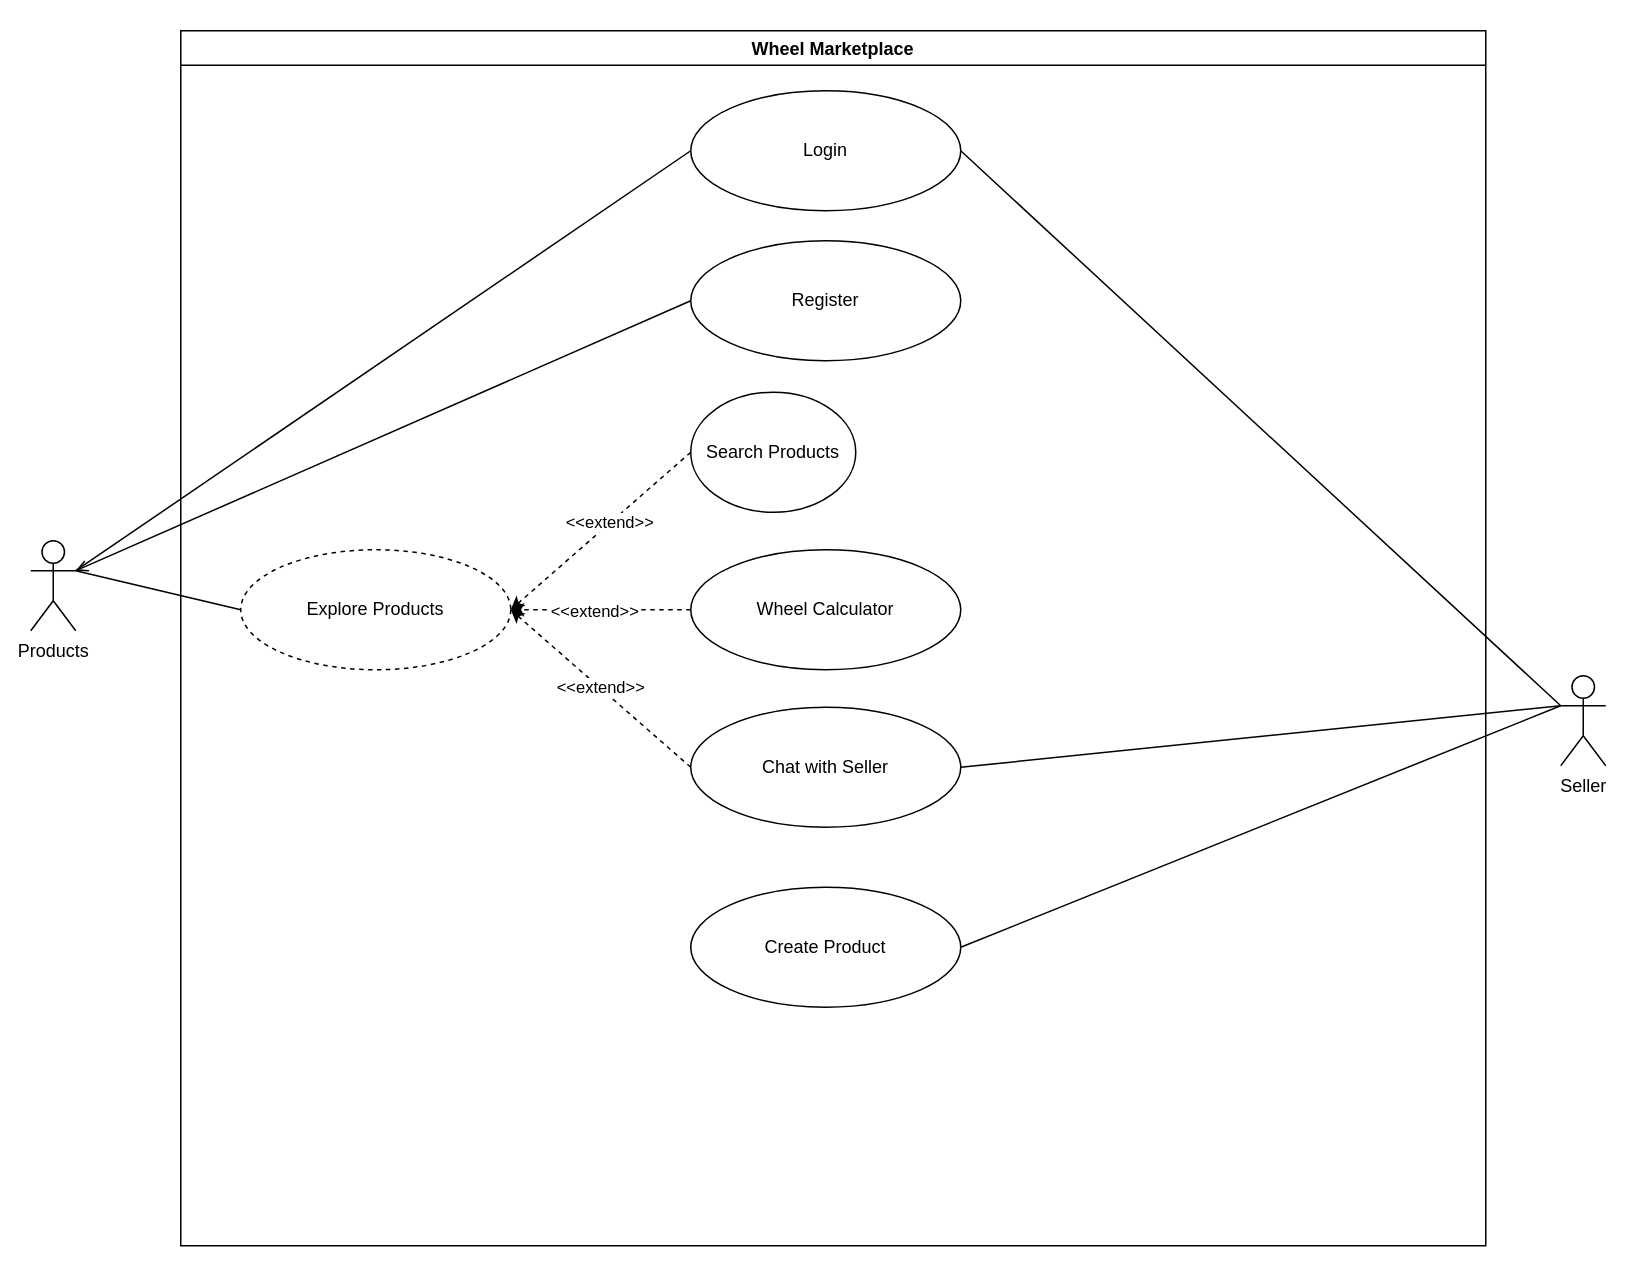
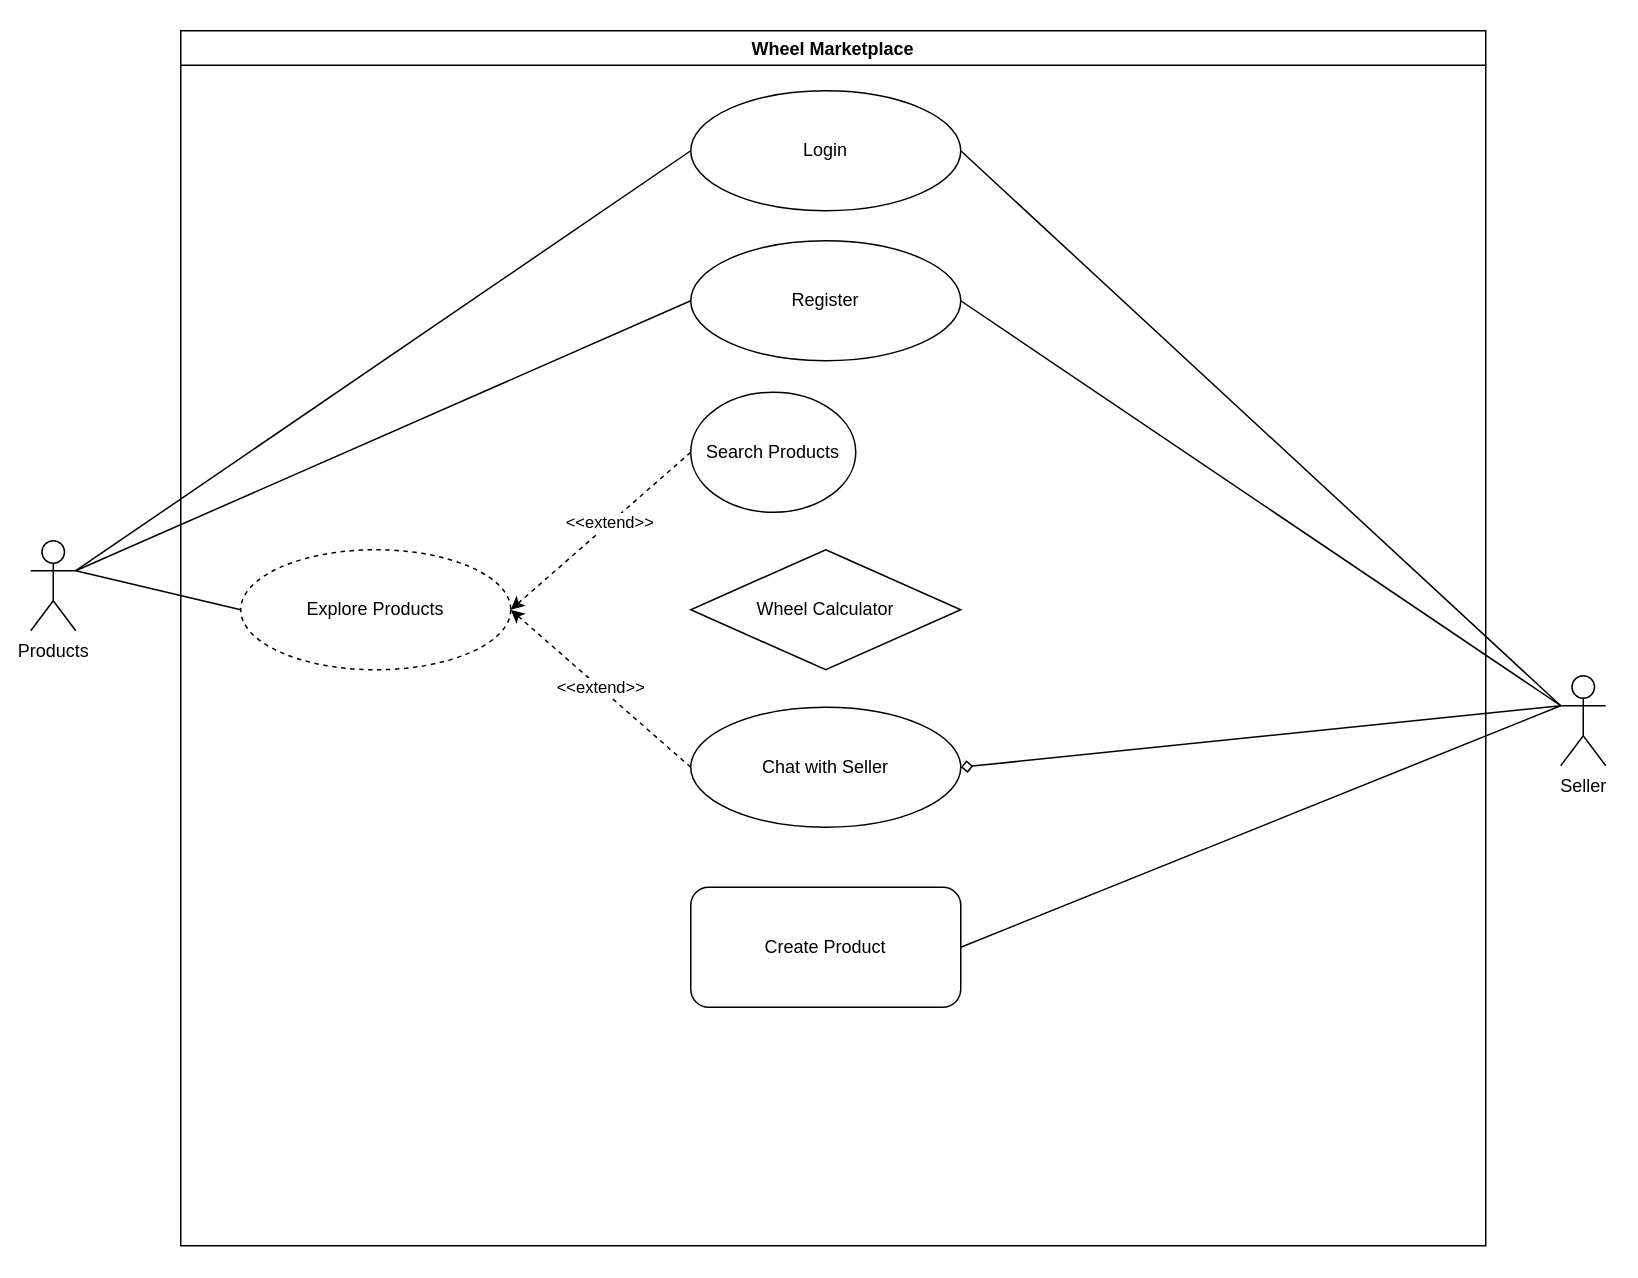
none -> (1257, 501)
(81, 569) -> (83, 568)
(606, 610) -> none
(826, 610) -> (826, 610)
(967, 767) -> (973, 766)
(826, 947) -> (826, 947)
